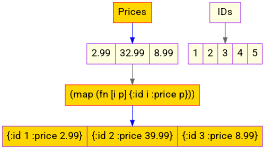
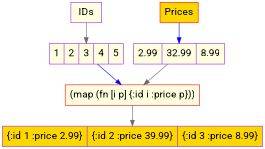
none -> (107, 73)
(132, 95) -> (132, 95)
(132, 113) -> (132, 113)
